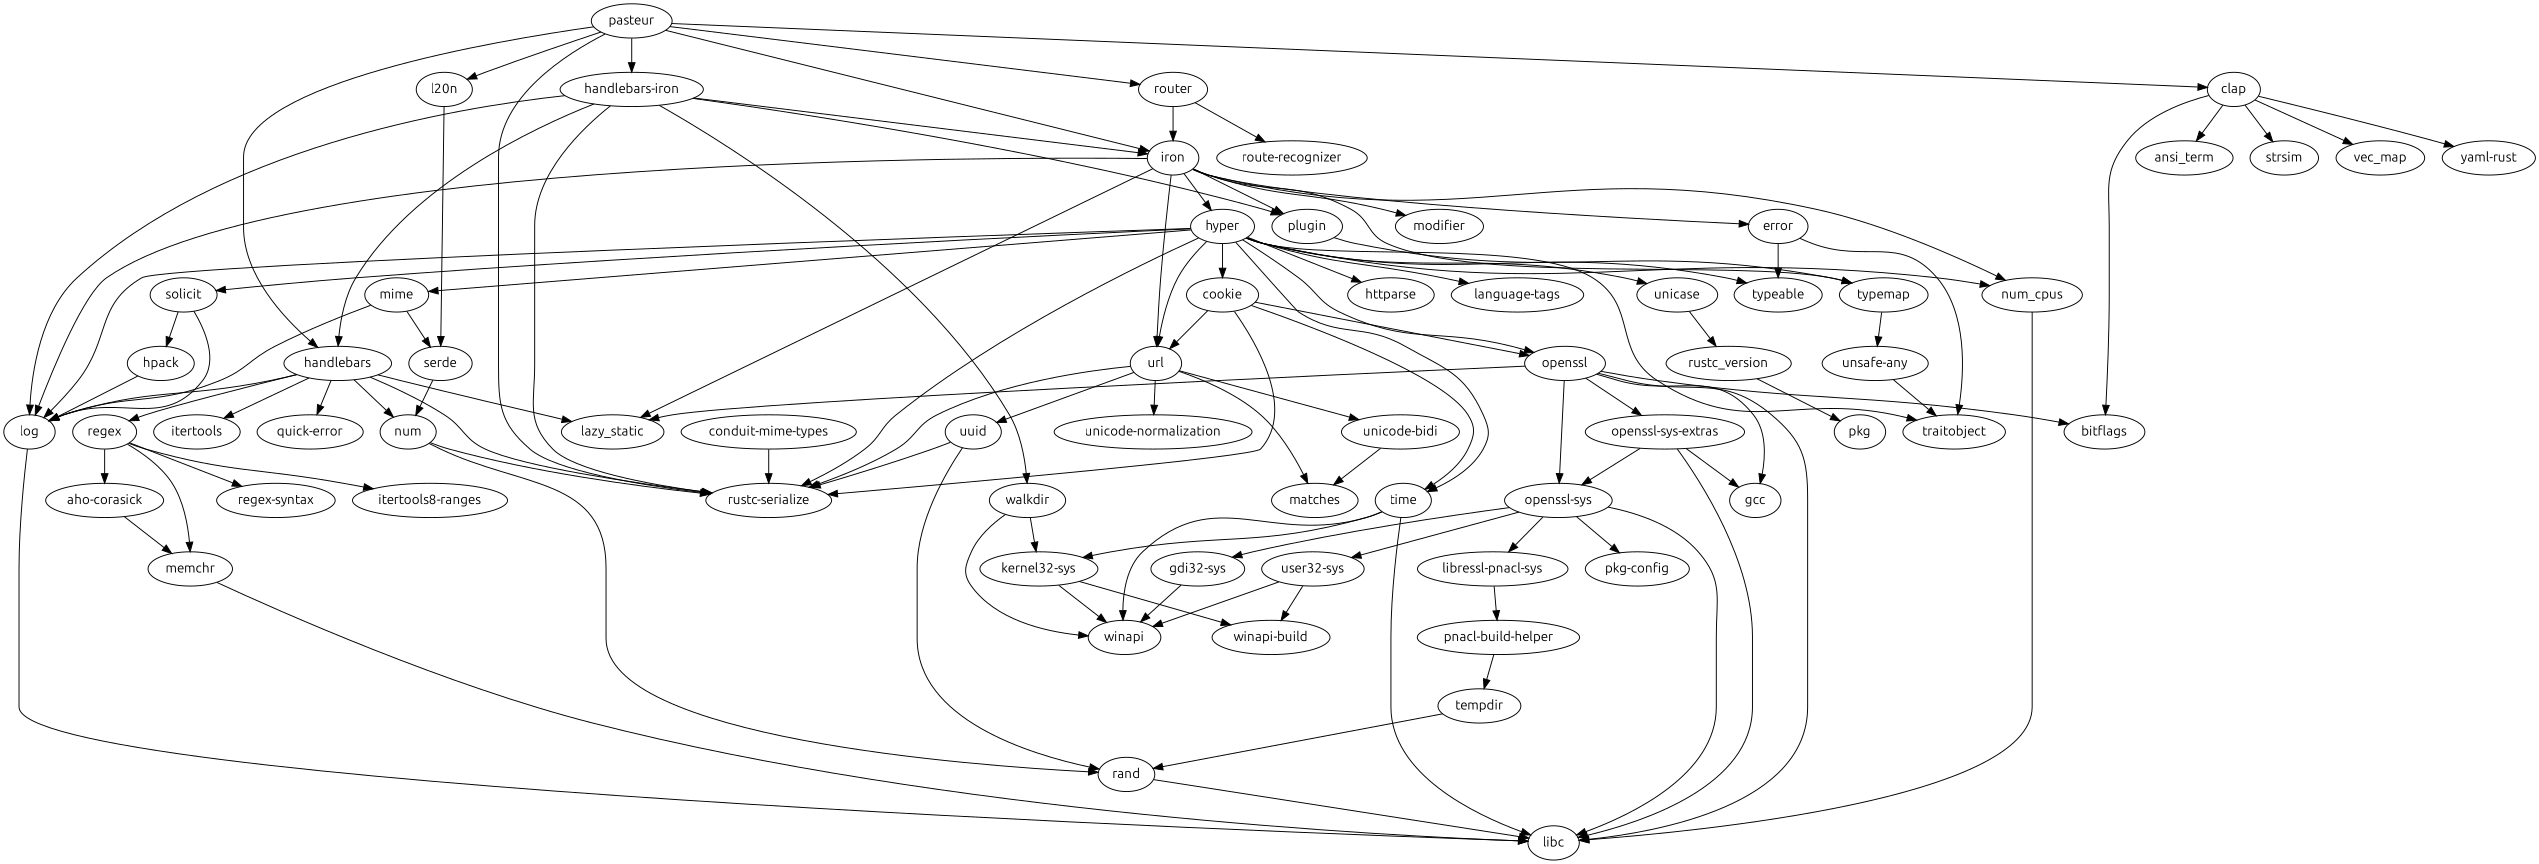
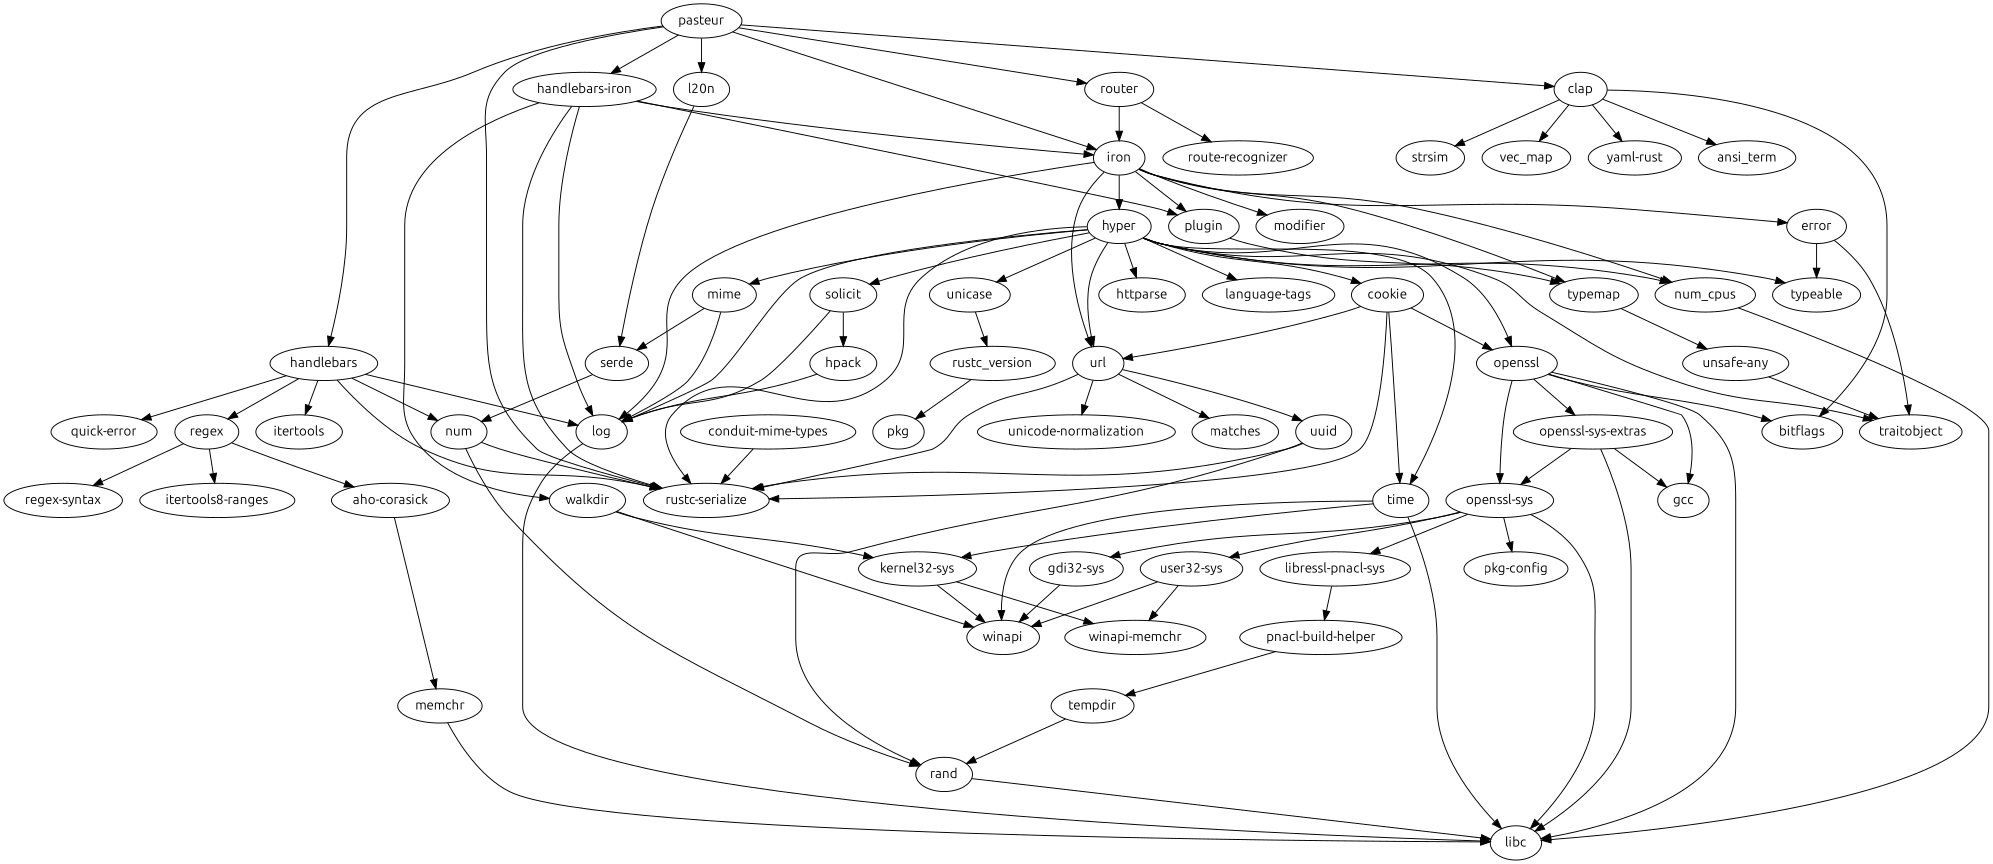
(451, 181) -> none
(613, 432) -> none
(1400, 432) -> none
(173, 484) -> none
(1271, 637) -> (1135, 637)
